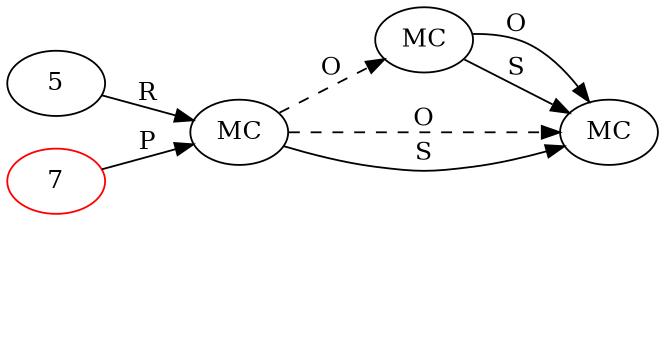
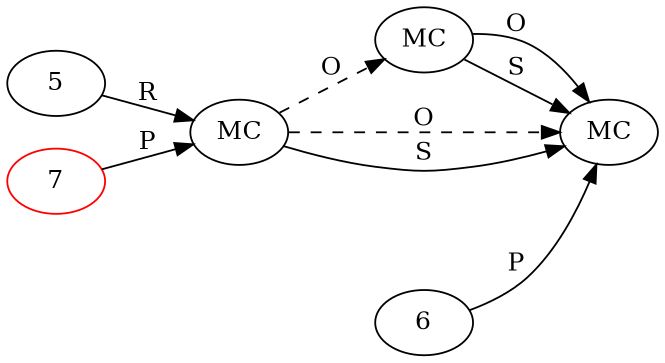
none -> (424, 323)
